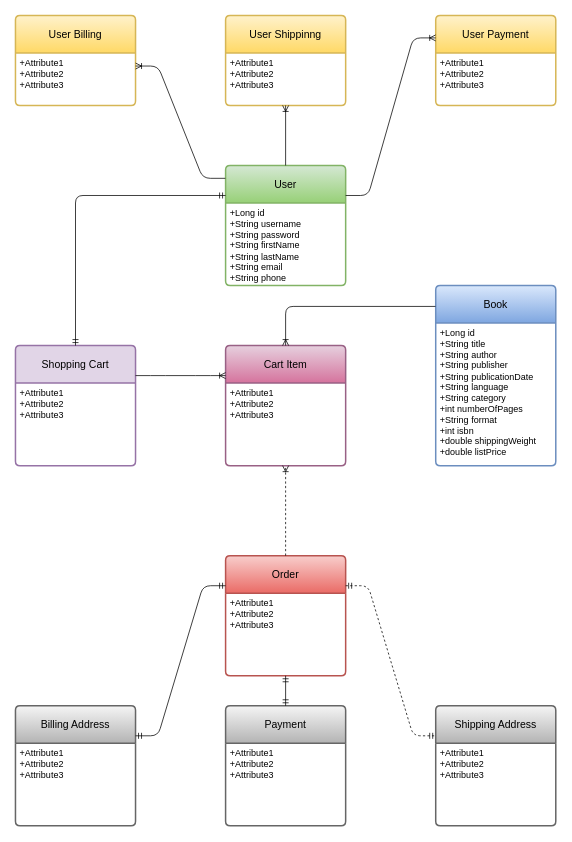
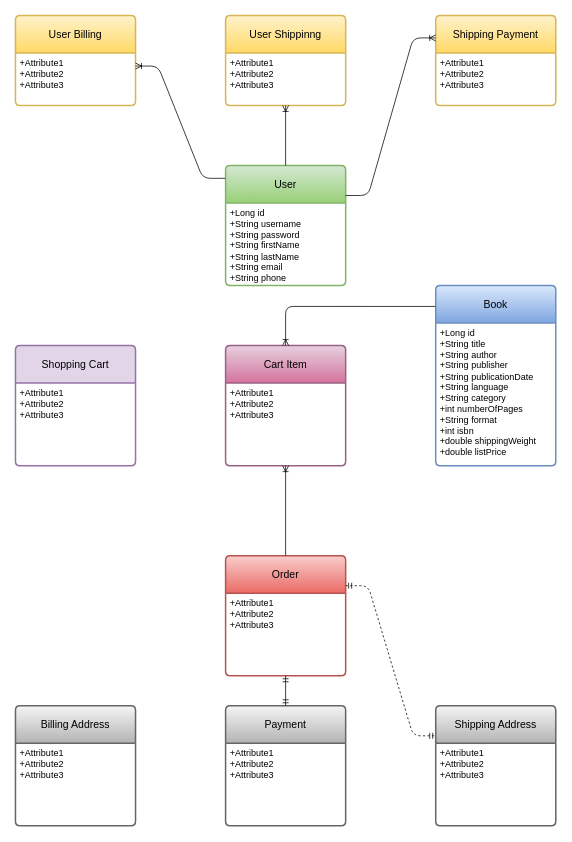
(495, 34) -> (495, 34)
(77, 197) -> none
(180, 375) -> none
(285, 511) -> (285, 511)
(180, 661) -> none
